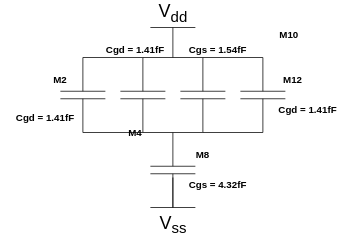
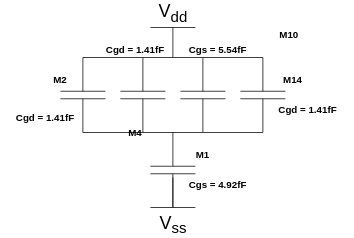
(218, 50) -> (218, 50)
(293, 80) -> (293, 80)
(203, 155) -> (203, 155)
(218, 185) -> (218, 185)
